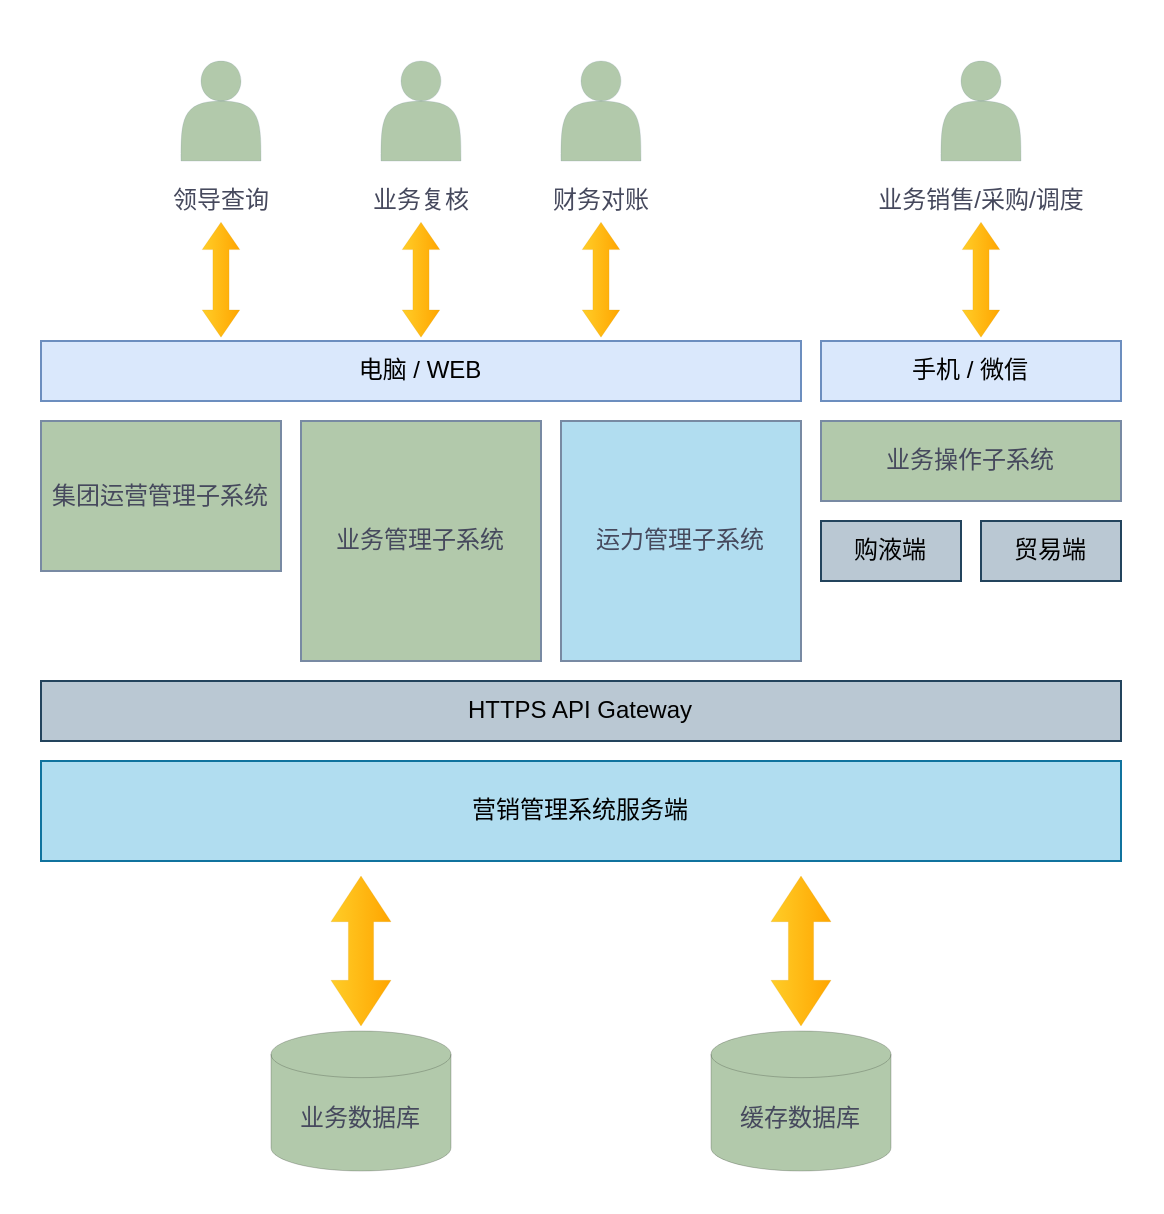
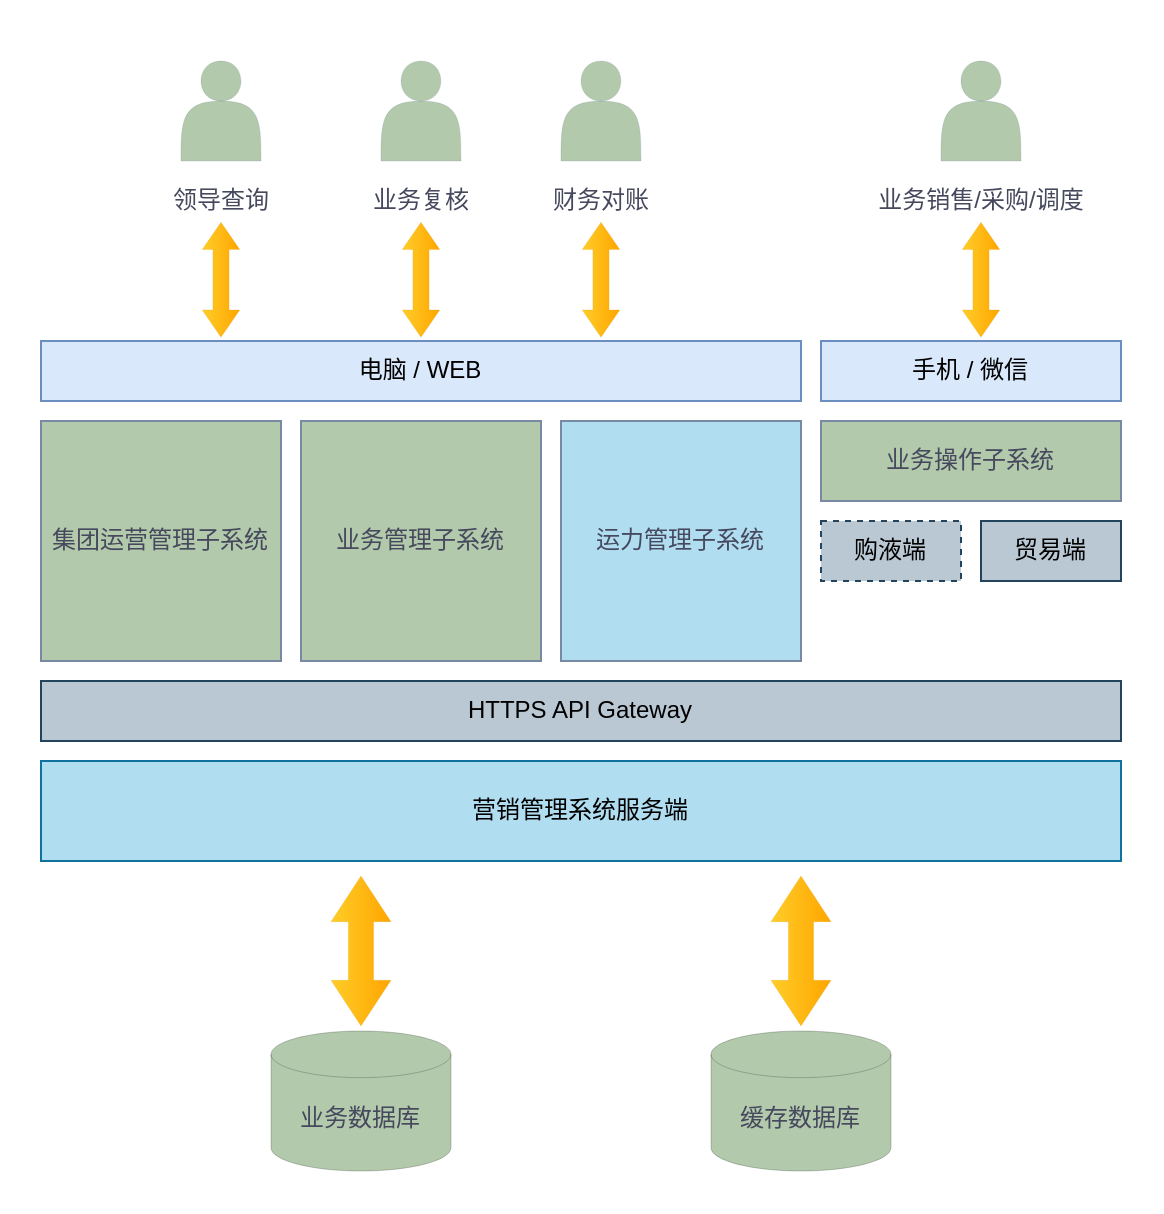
(161, 496) -> (161, 541)
(891, 551) -> (891, 551)
